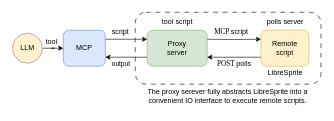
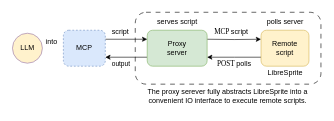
(178, 22) -> (178, 22)
(52, 42) -> (52, 42)
(51, 48) -> none
(84, 48) -> (84, 48)
